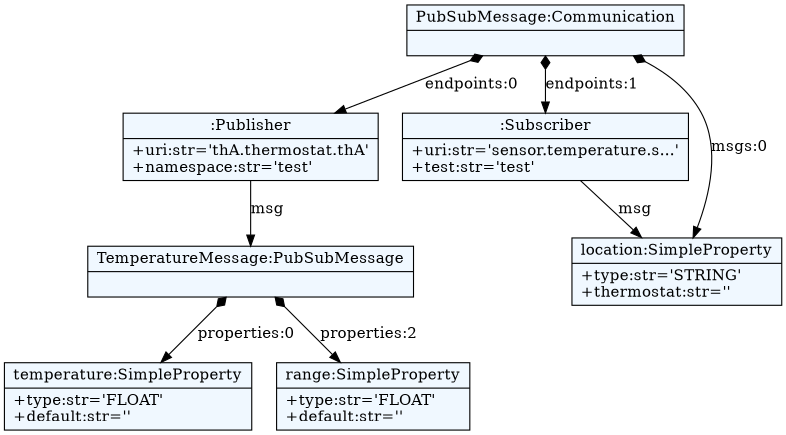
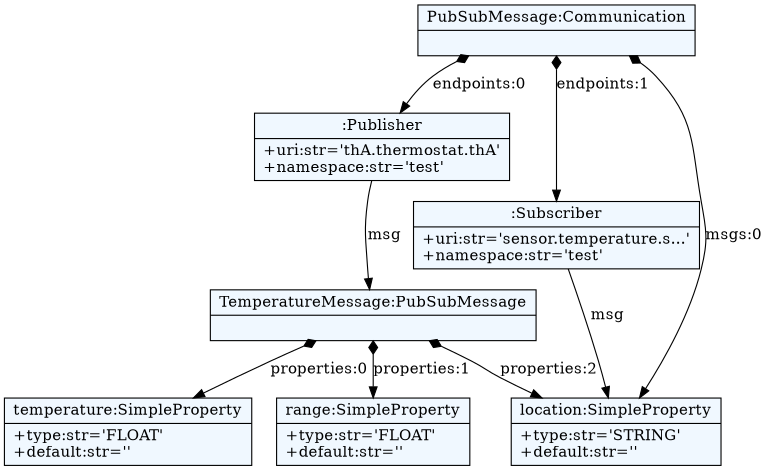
(473, 167) -> (513, 256)
(656, 292) -> (579, 452)
(369, 334) -> (422, 369)
none -> (487, 370)
